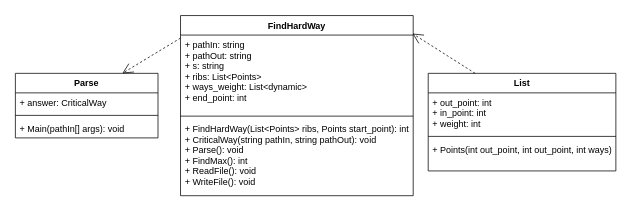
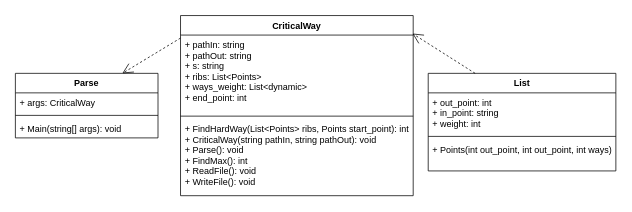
(296, 26) -> (296, 26)
(65, 103) -> (60, 103)
(466, 103) -> (466, 103)
(81, 128) -> (79, 128)
